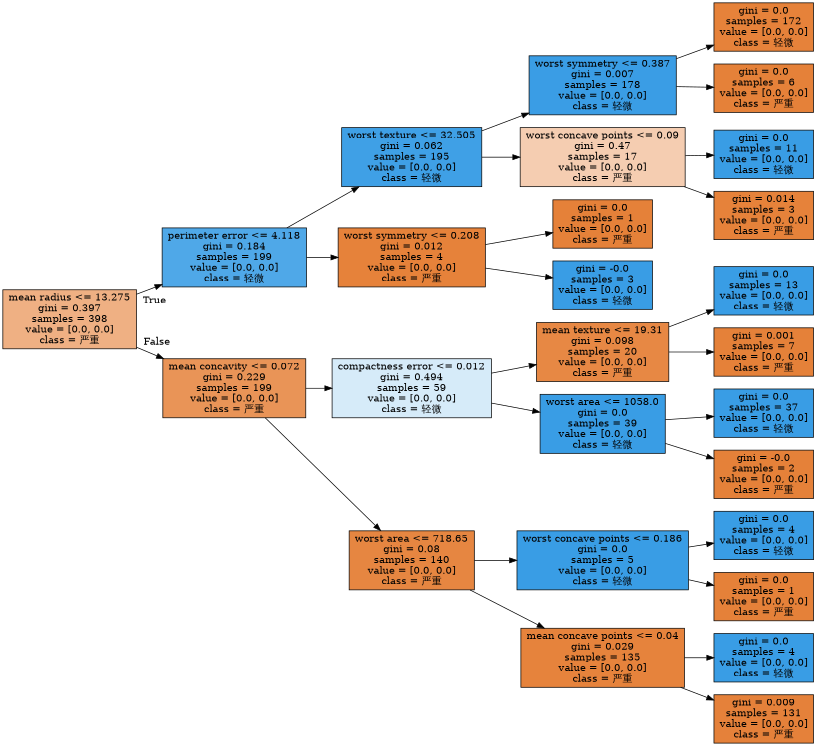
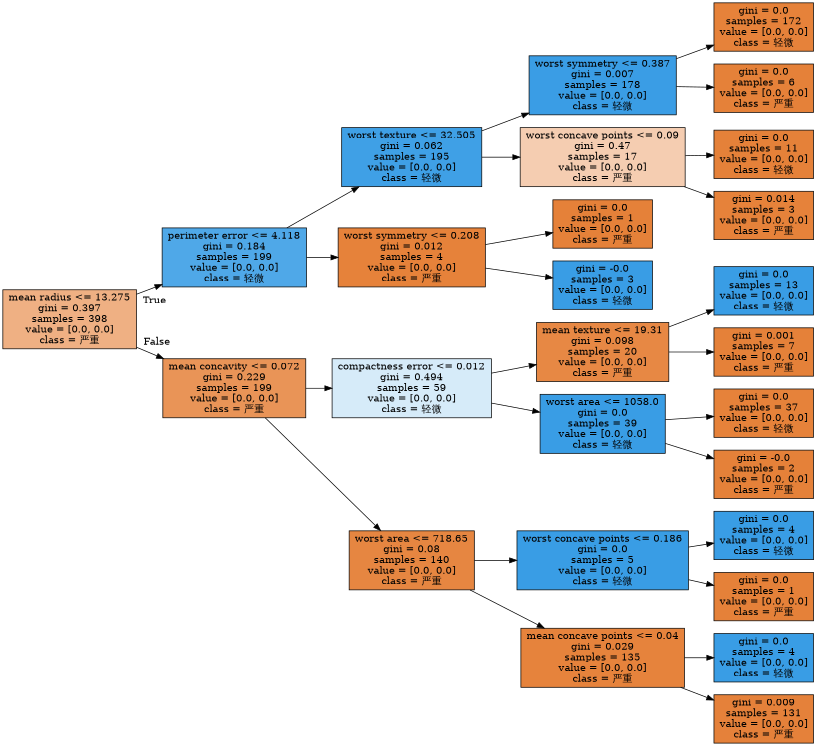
(764, 154) -> (764, 154)
(764, 413) -> (764, 413)
